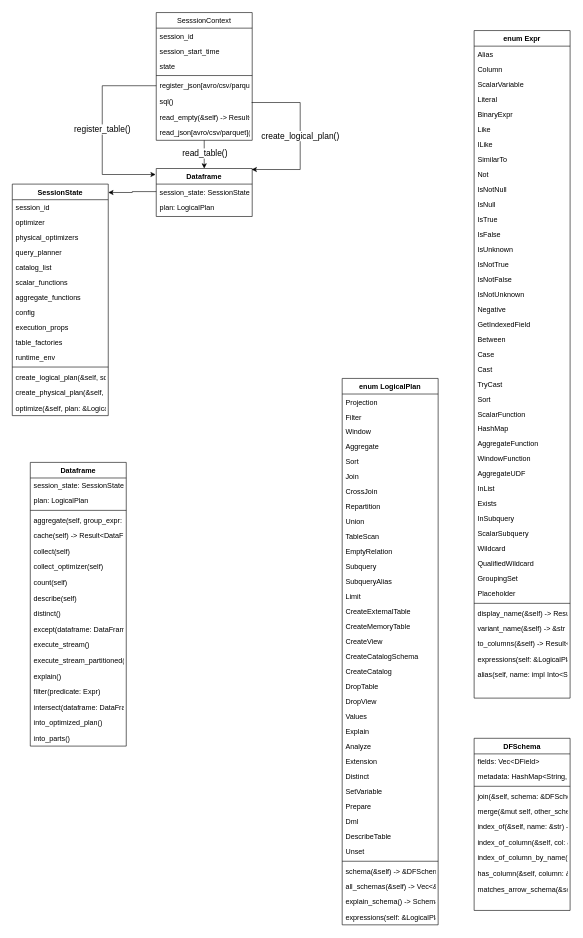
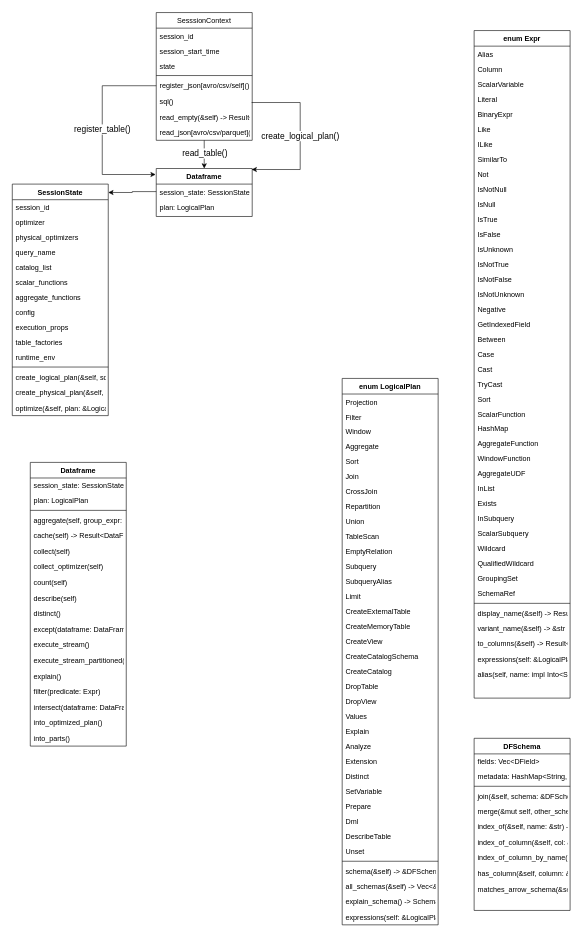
(225, 86) -> (218, 86)
(41, 253) -> (36, 253)
(498, 594) -> (496, 594)
